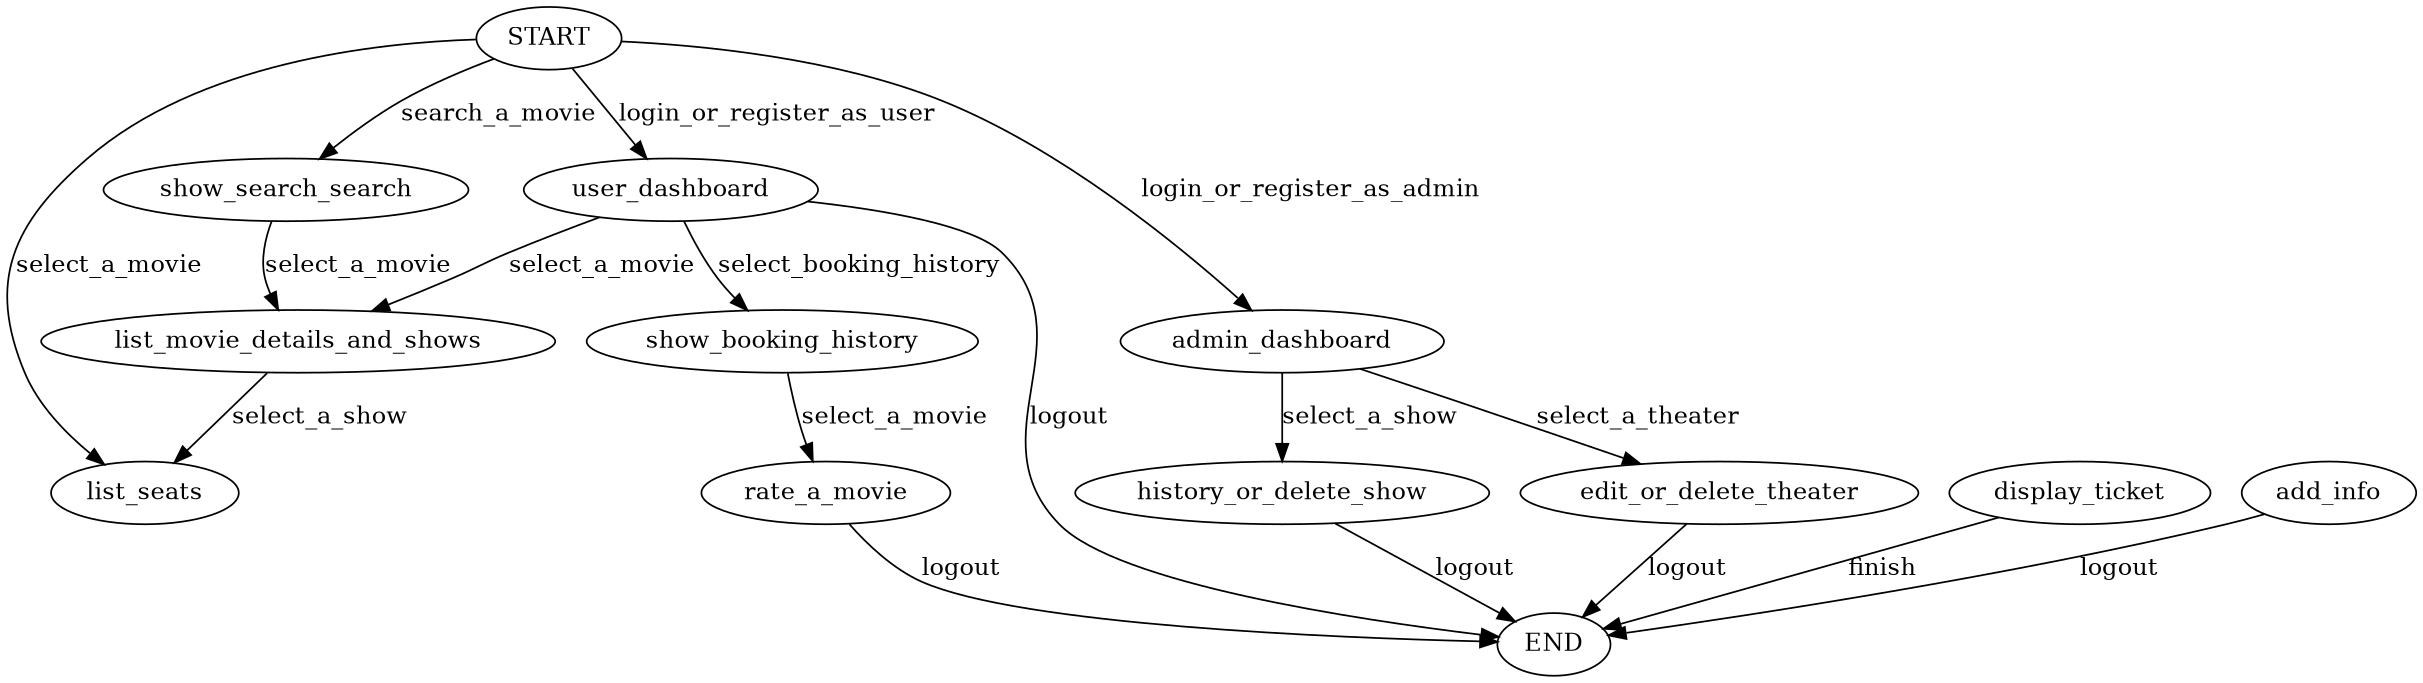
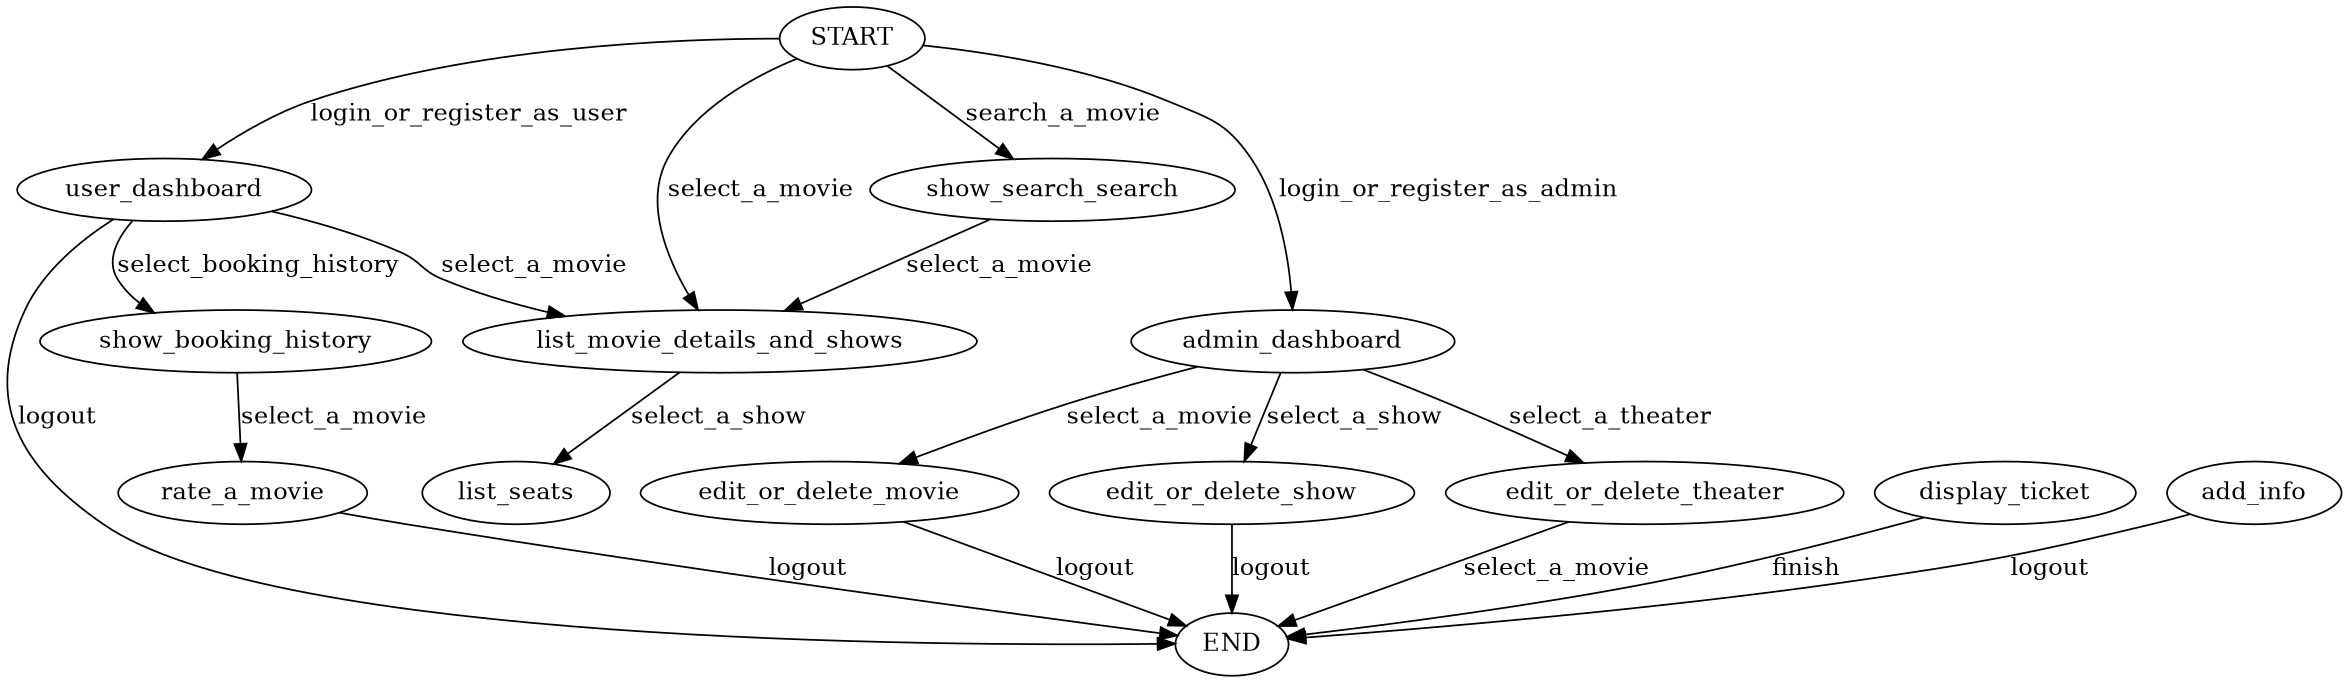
(114, 139) -> (674, 149)
none -> (830, 493)
(1282, 493) -> (1232, 493)
(1688, 569) -> (1557, 569)
